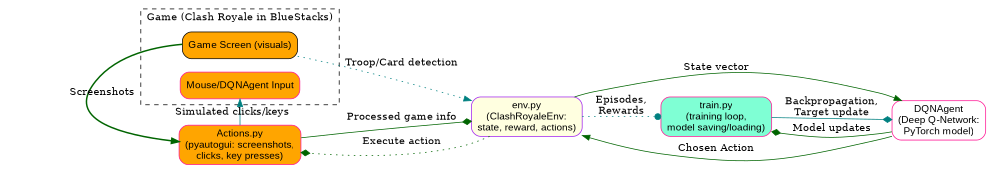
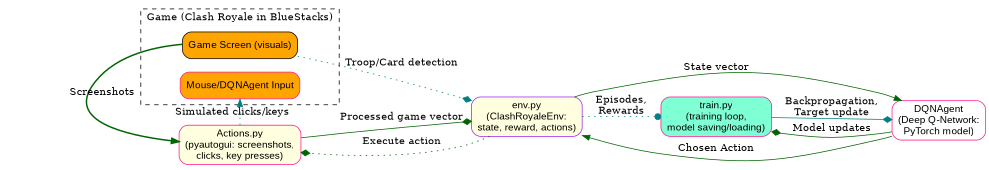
(381, 76) -> (381, 76)
(240, 116) -> (240, 116)
(402, 117) -> (402, 117)
(240, 145) -> (240, 145)
